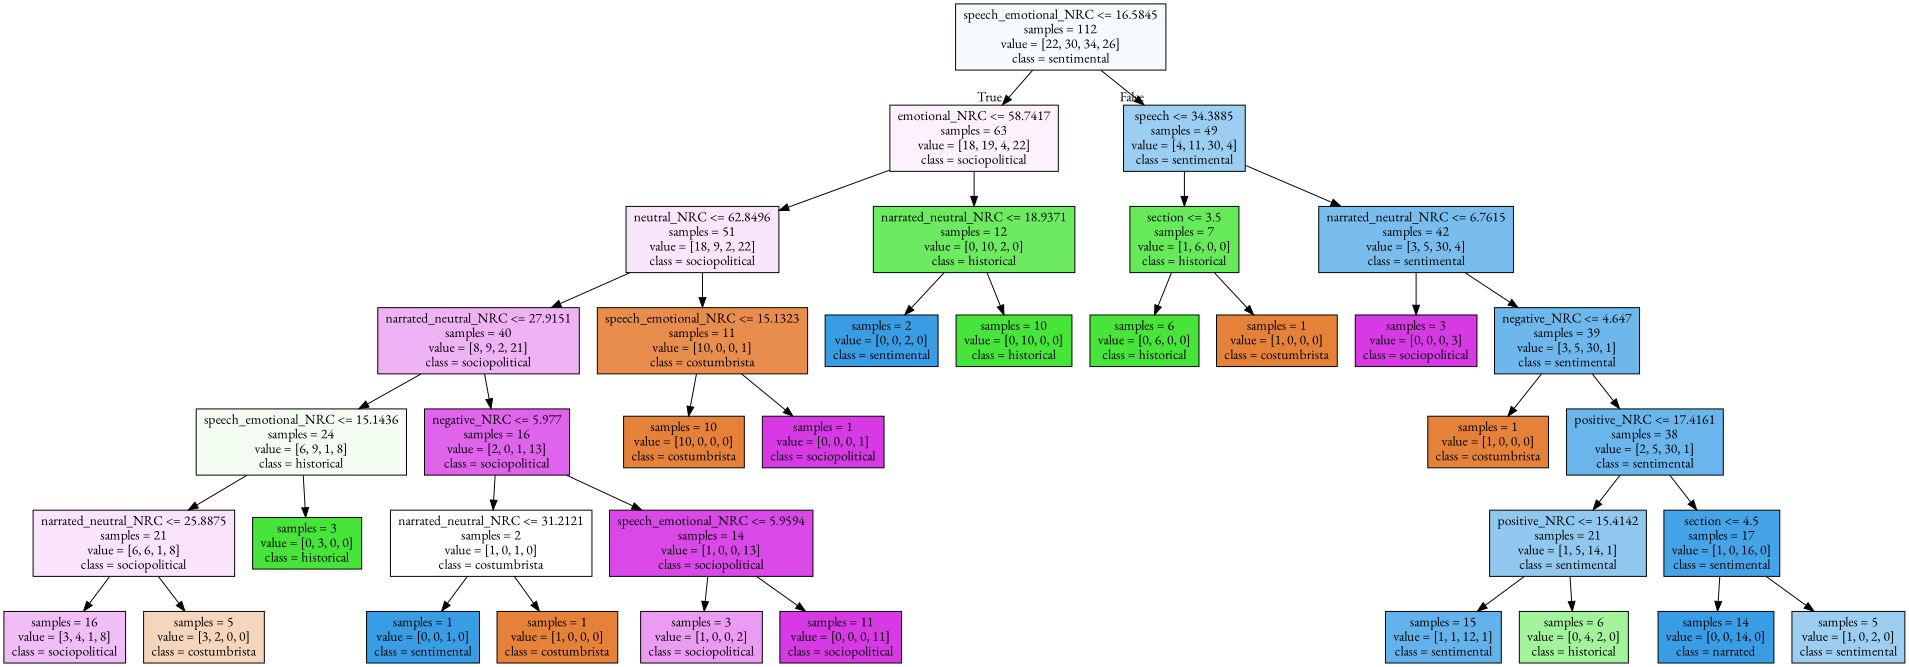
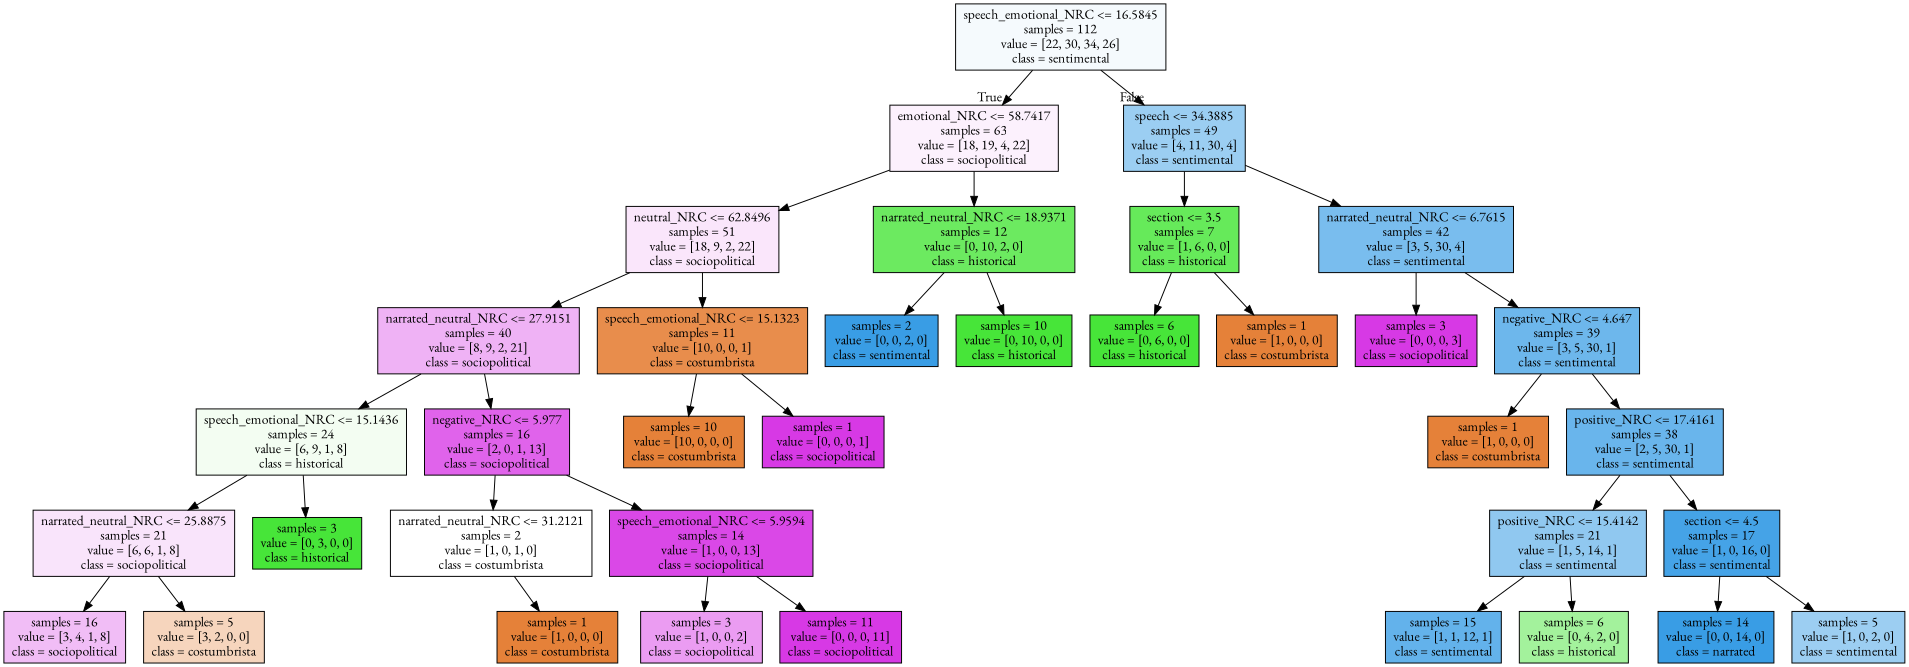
(423, 637) -> none
